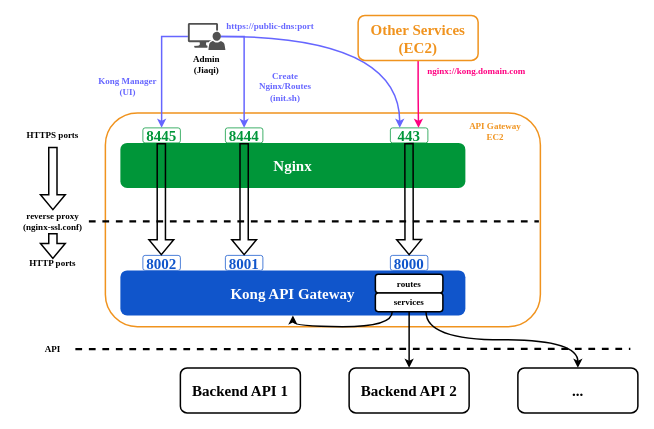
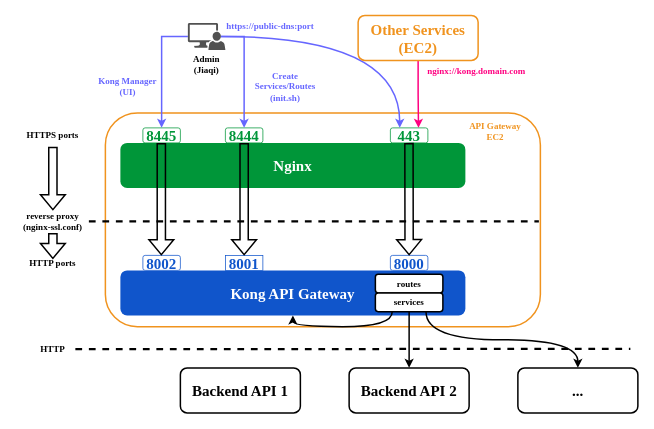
(285, 87) -> (285, 87)
(244, 263) -> (244, 263)
(53, 349) -> (53, 349)
